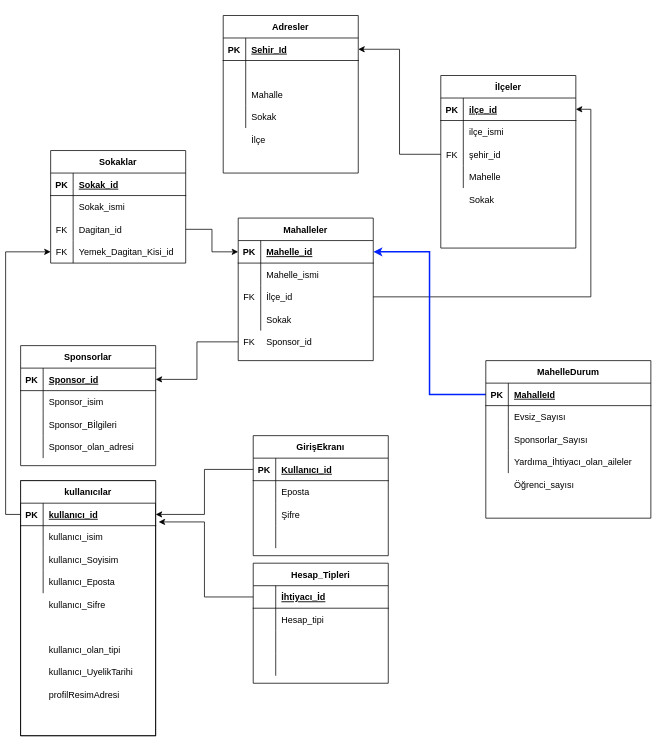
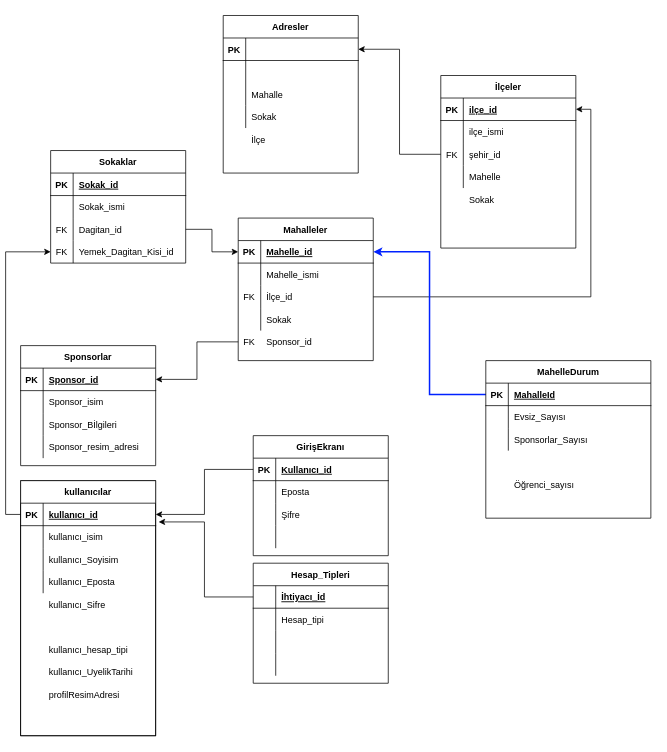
(302, 49) -> none
(94, 447) -> (97, 447)
(579, 462) -> none
(91, 650) -> (94, 650)
